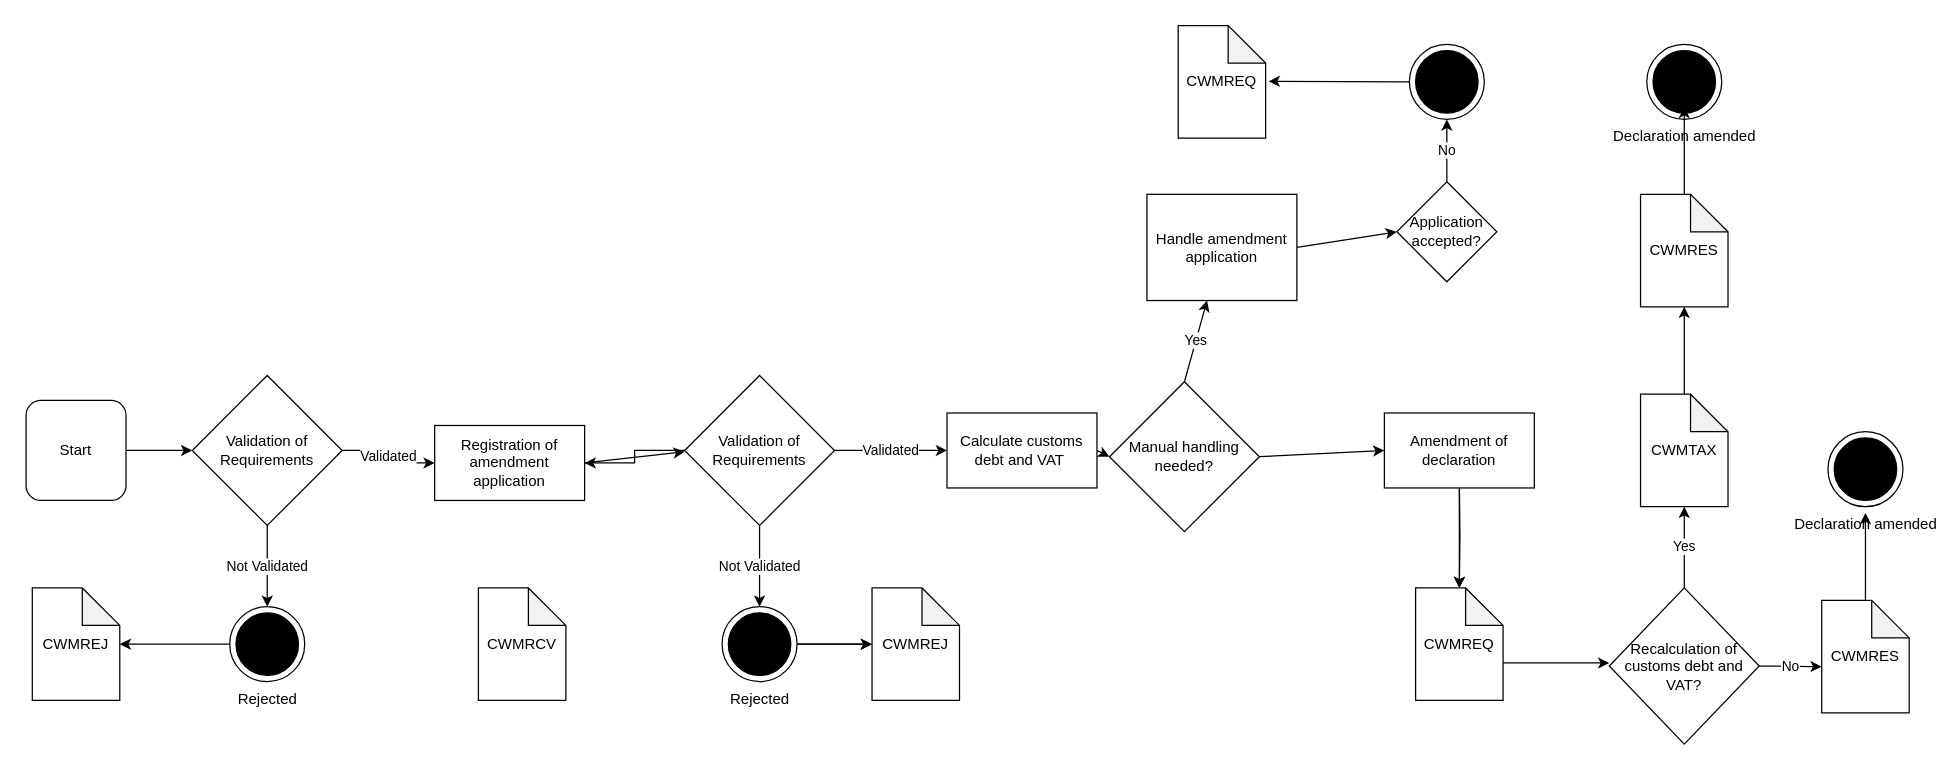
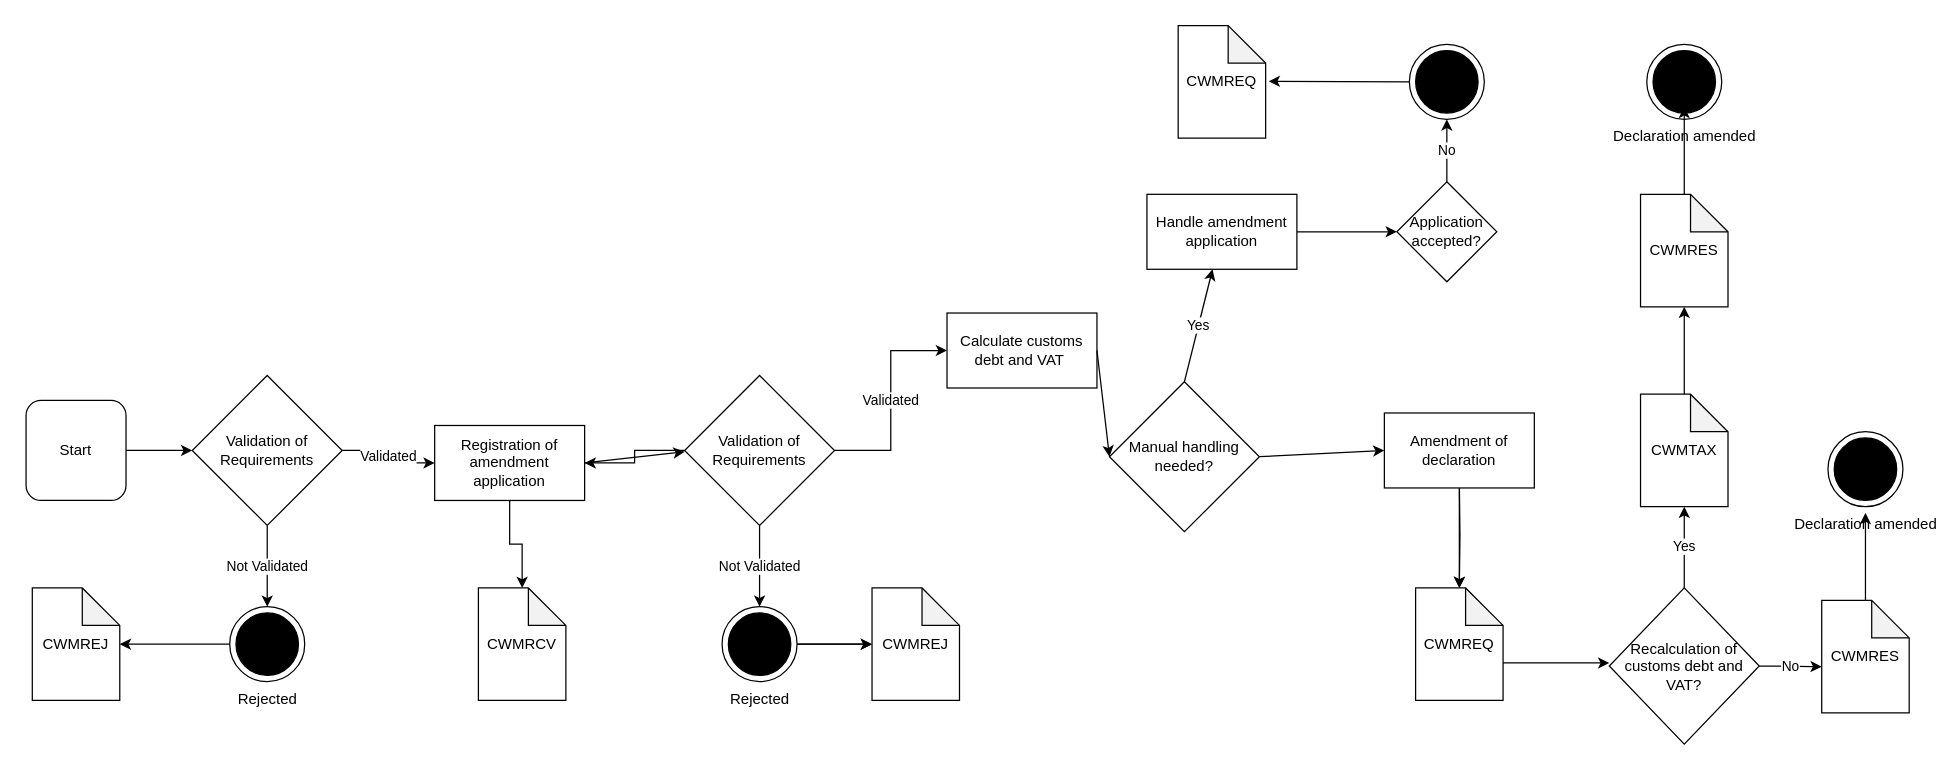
(1222, 248) -> (1222, 232)
(1022, 451) -> (1022, 351)
none -> (511, 544)
